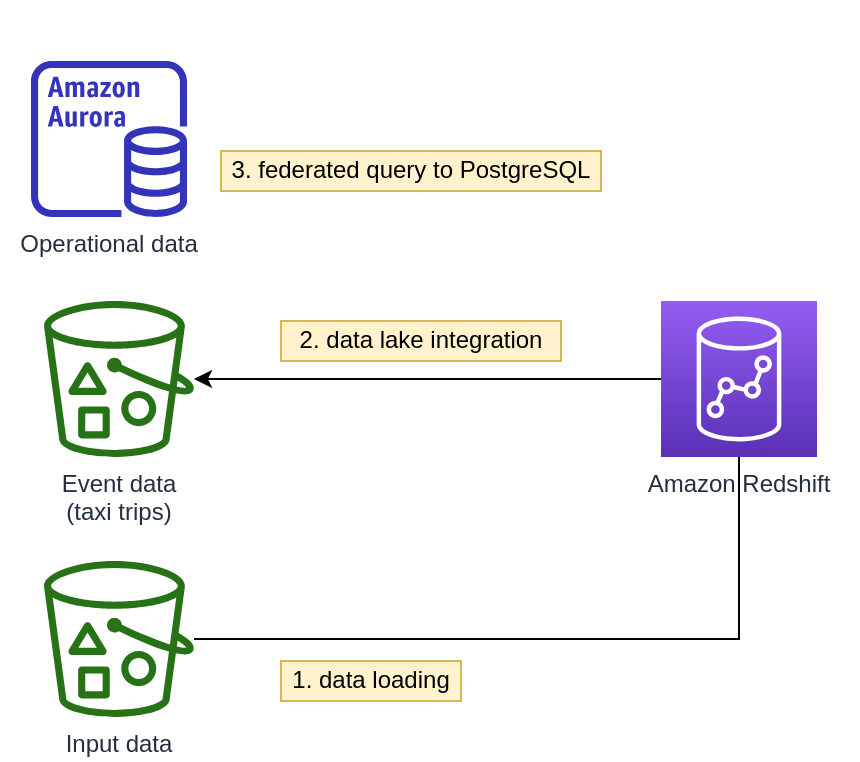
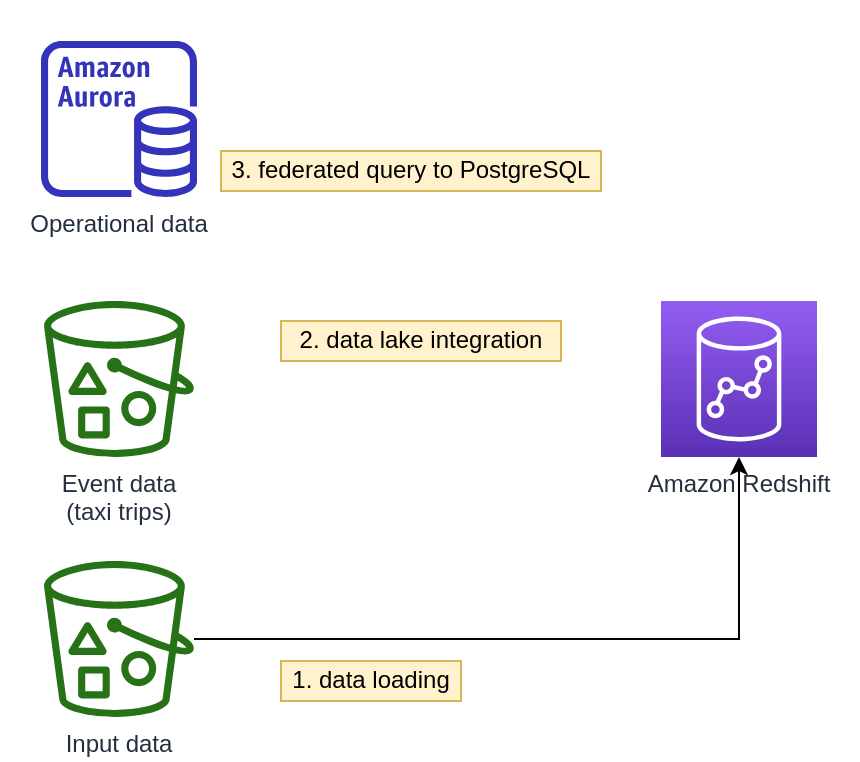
(109, 139) -> (119, 119)
(434, 379) -> none
(739, 465) -> (739, 472)
